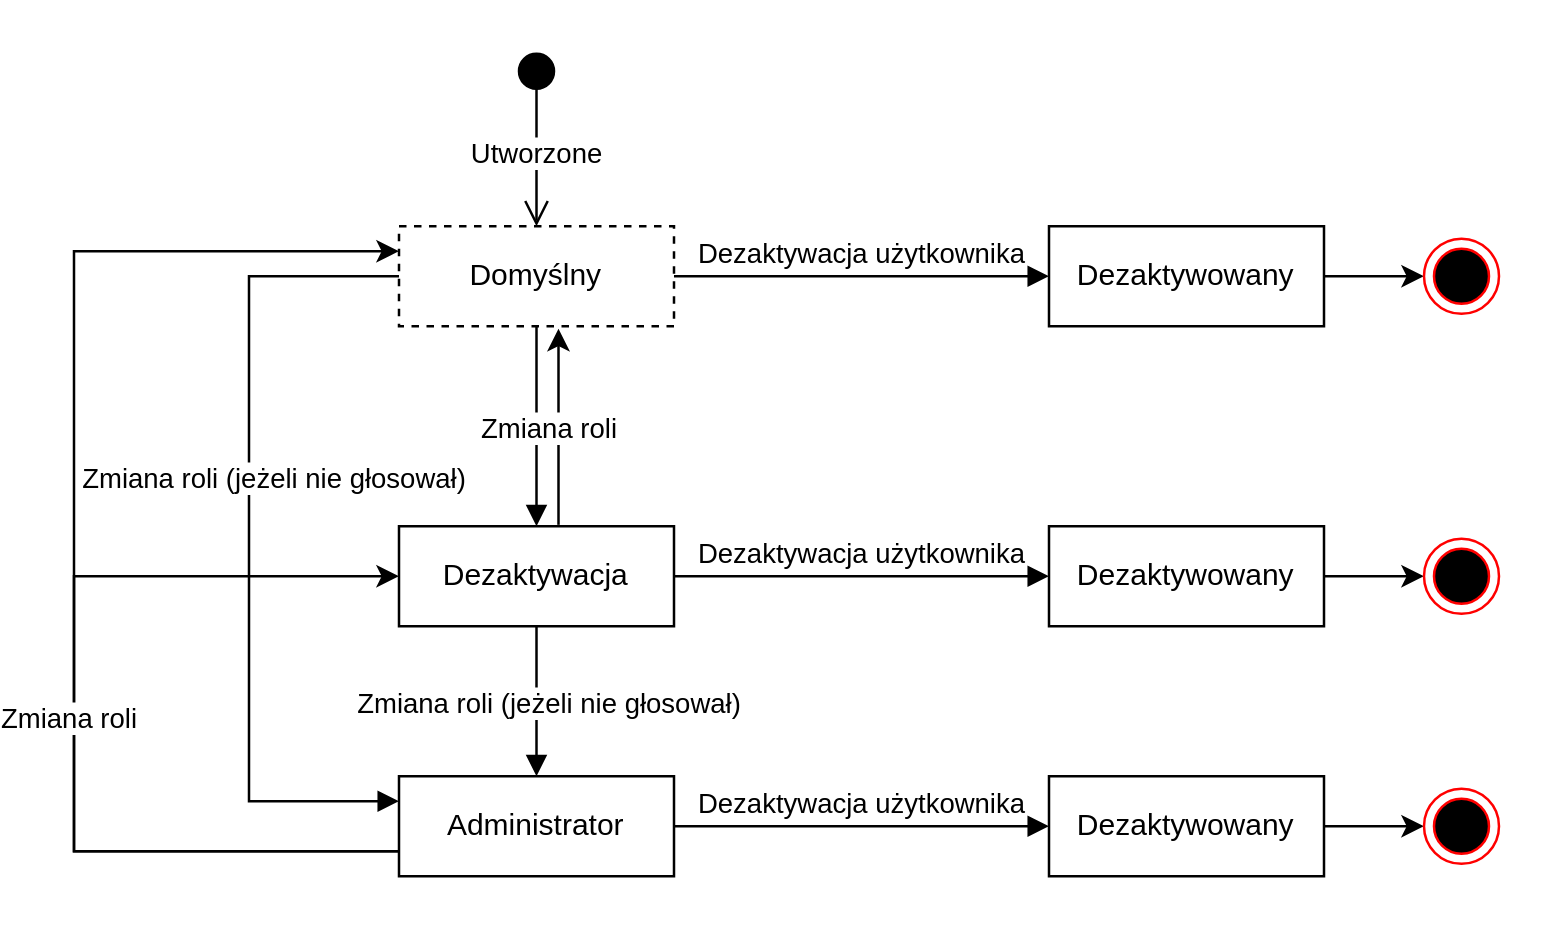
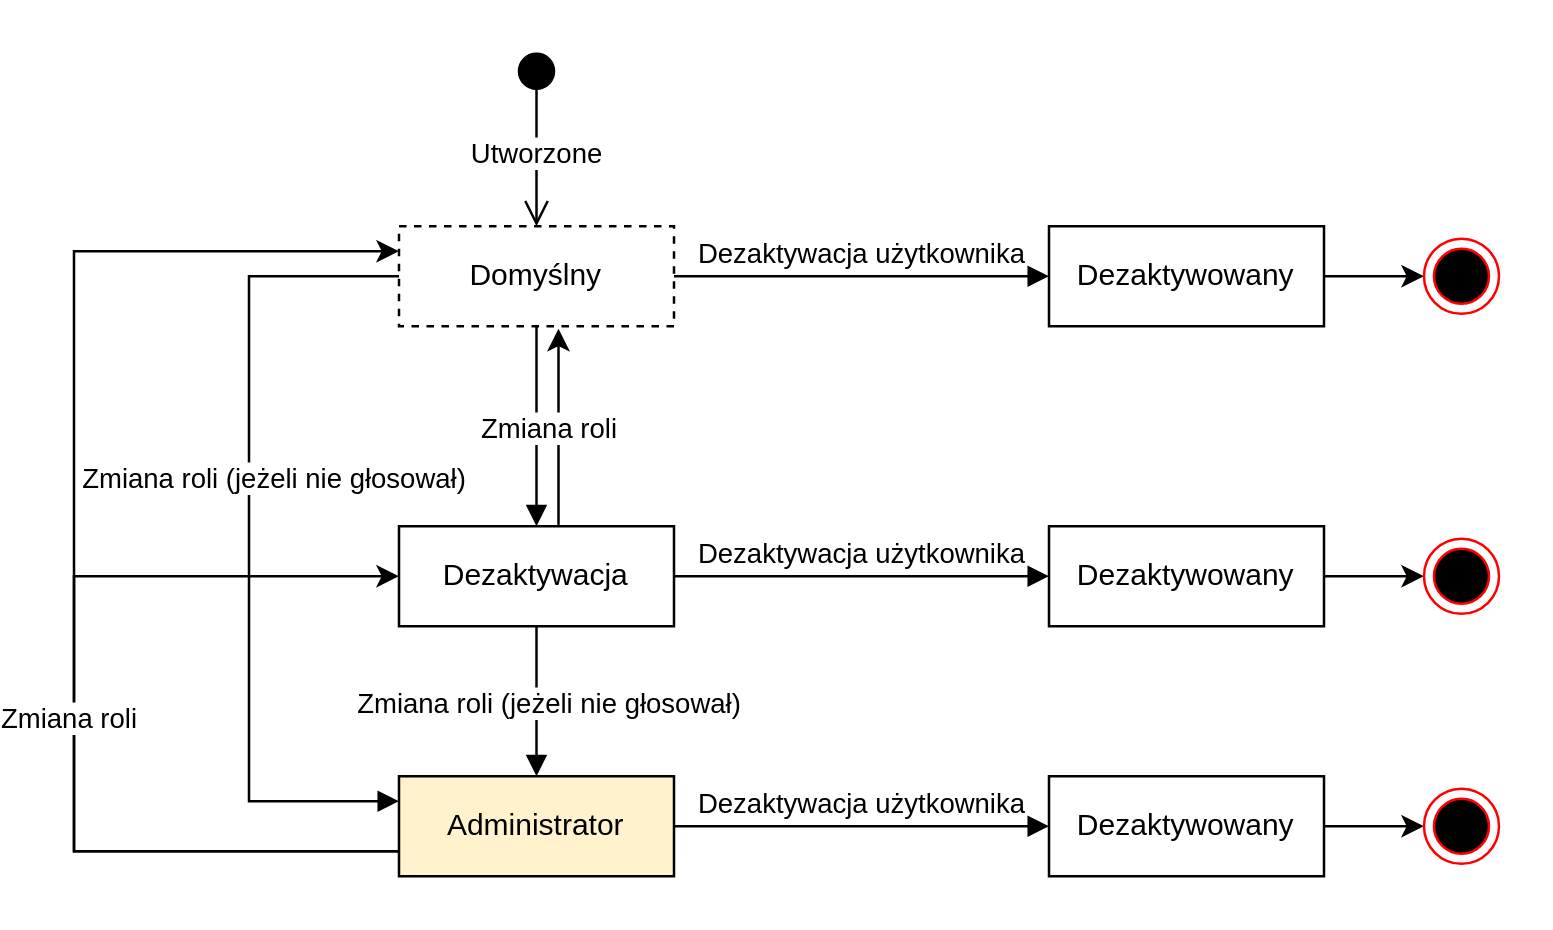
(536, 826) -> (536, 826)
